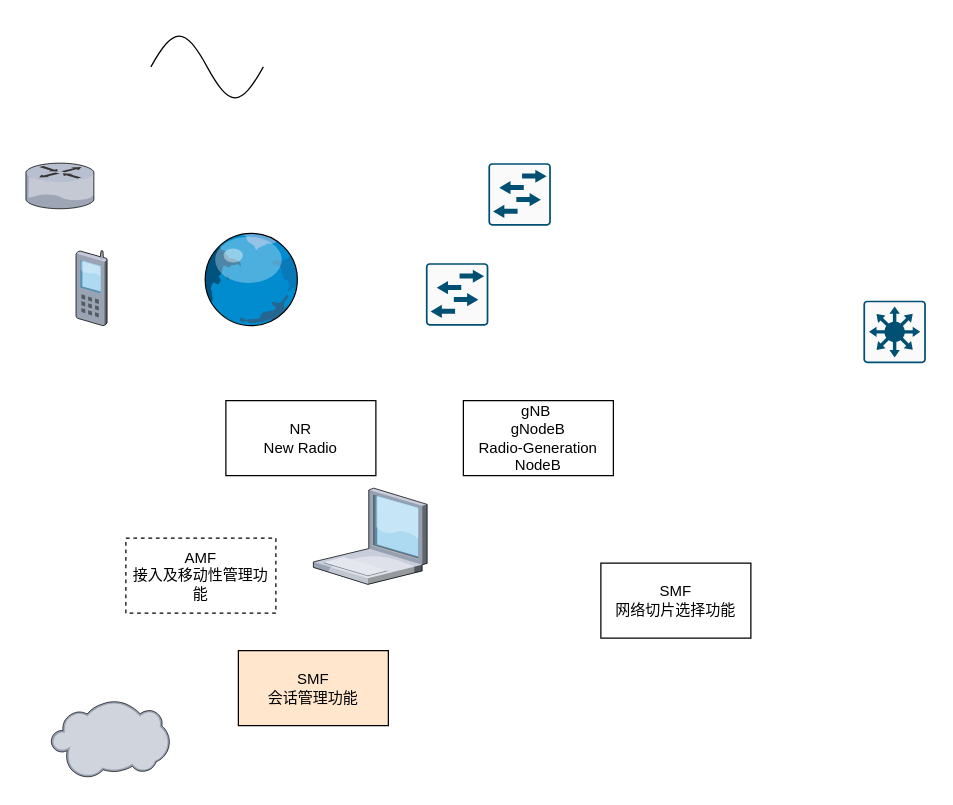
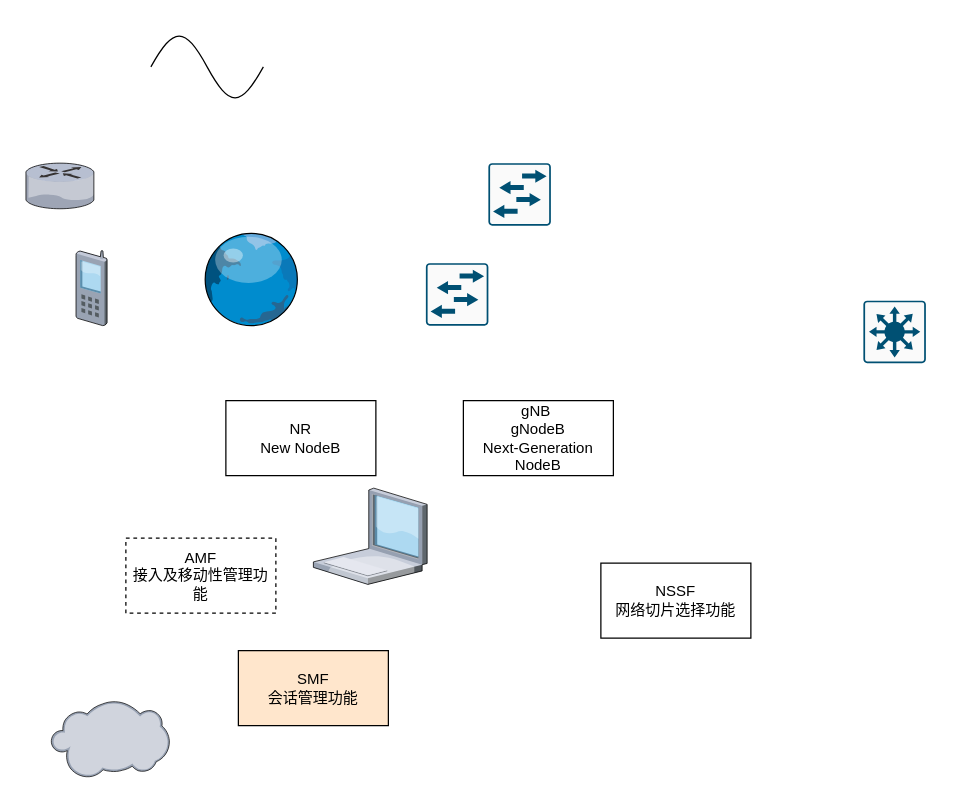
(301, 438) -> (301, 438)
(538, 438) -> (538, 438)
(676, 601) -> (676, 601)
